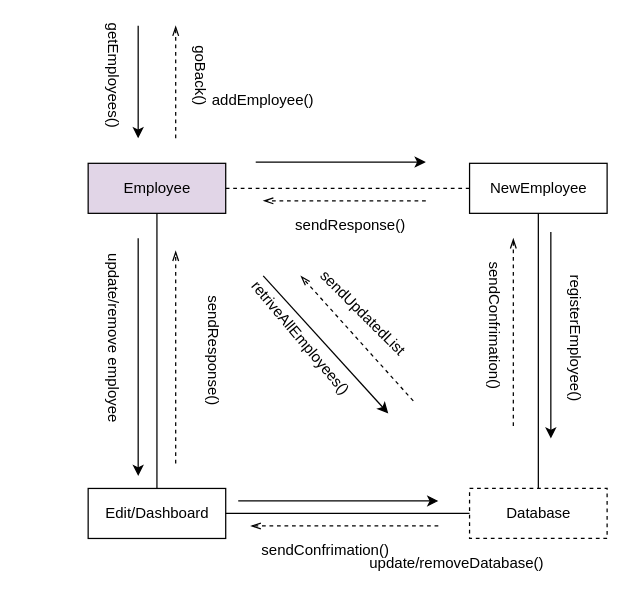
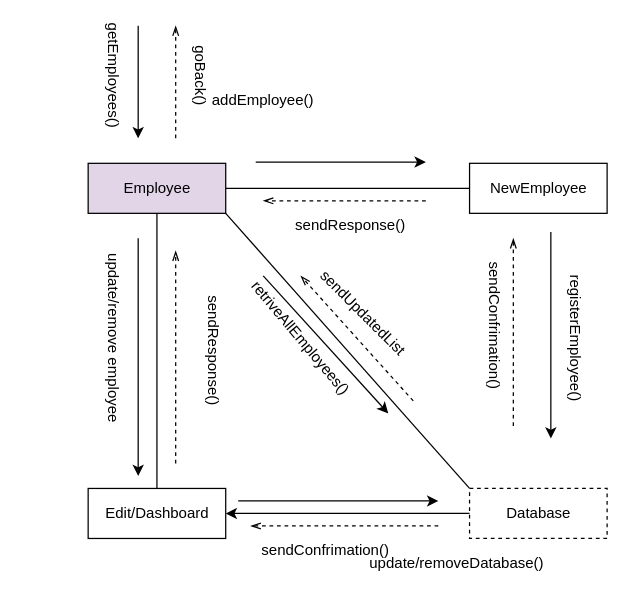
(347, 188) -> (347, 188)
none -> (348, 351)
(538, 351) -> none
(231, 513) -> (235, 513)
